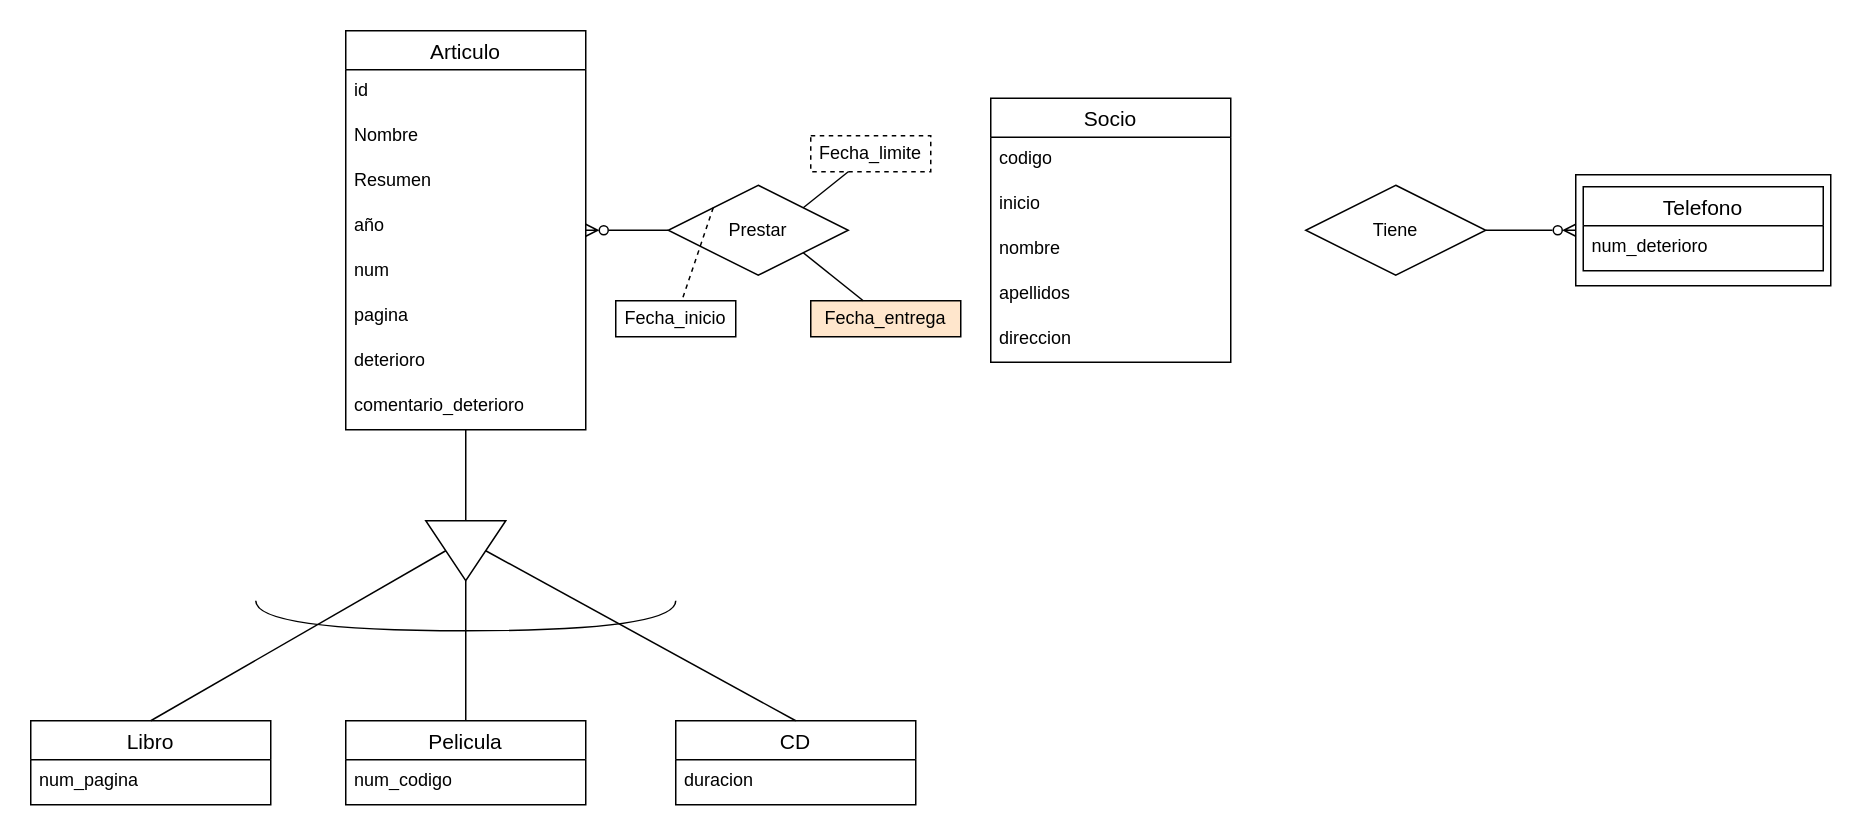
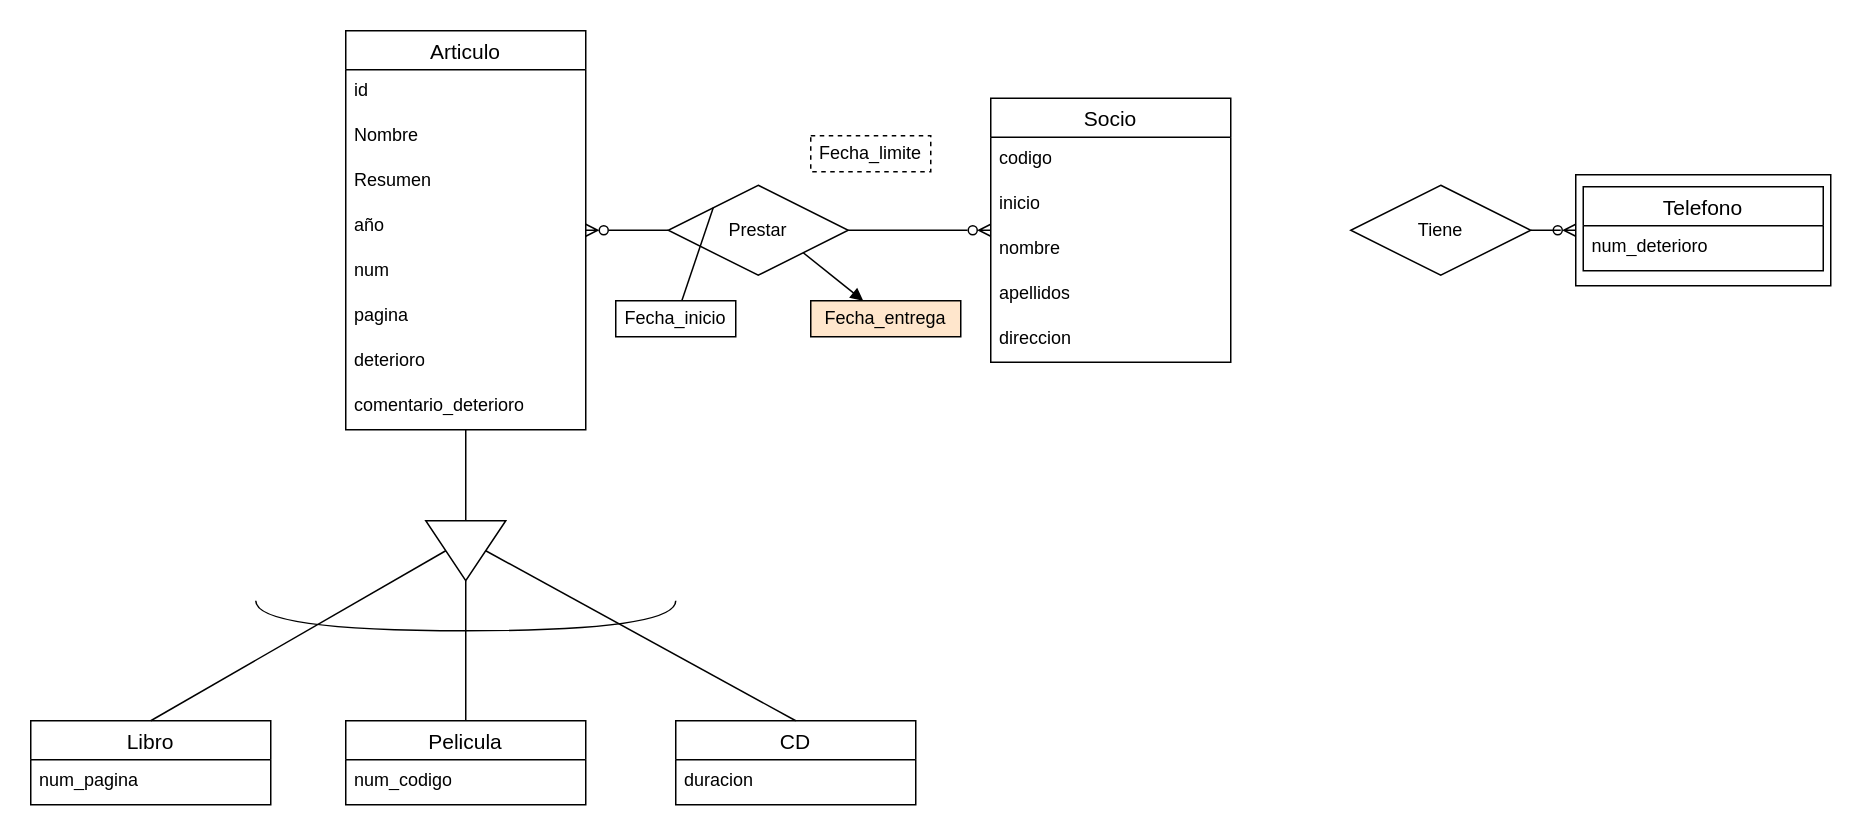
(825, 190) -> none
none -> (907, 230)
(1396, 230) -> (1441, 230)
(697, 255) -> (697, 255)
(857, 296) -> (853, 293)
